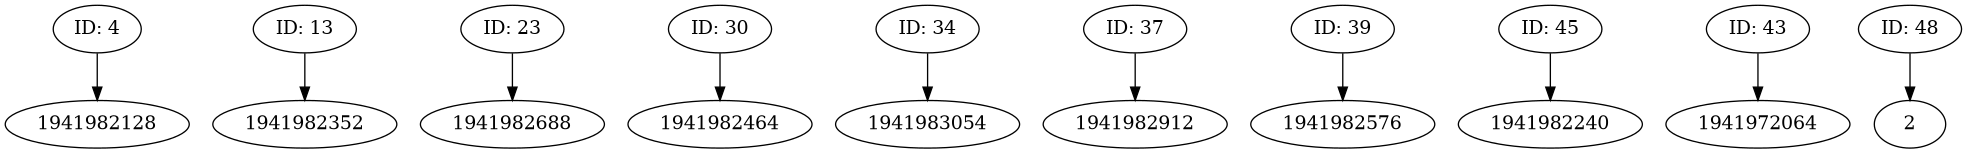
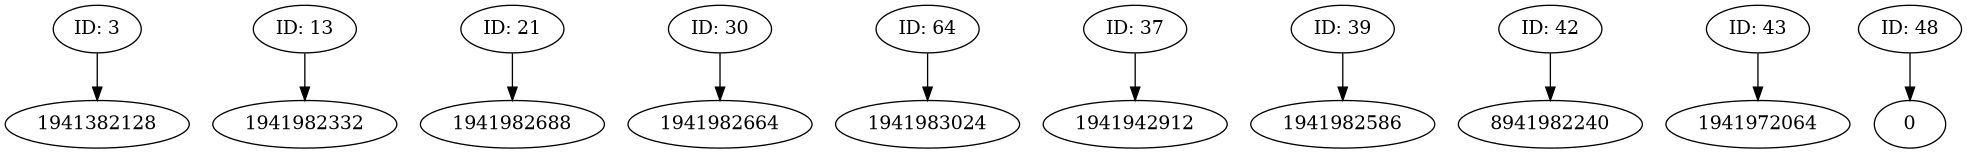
(97, 29) -> (97, 29)
(512, 29) -> (512, 29)
(928, 29) -> (928, 29)
(1550, 29) -> (1550, 29)
(97, 124) -> (97, 124)
(305, 124) -> (305, 124)
(720, 124) -> (720, 124)
(928, 124) -> (928, 124)
(1135, 124) -> (1135, 124)
(1343, 124) -> (1343, 124)
(1550, 124) -> (1550, 124)
(1910, 124) -> (1910, 124)
